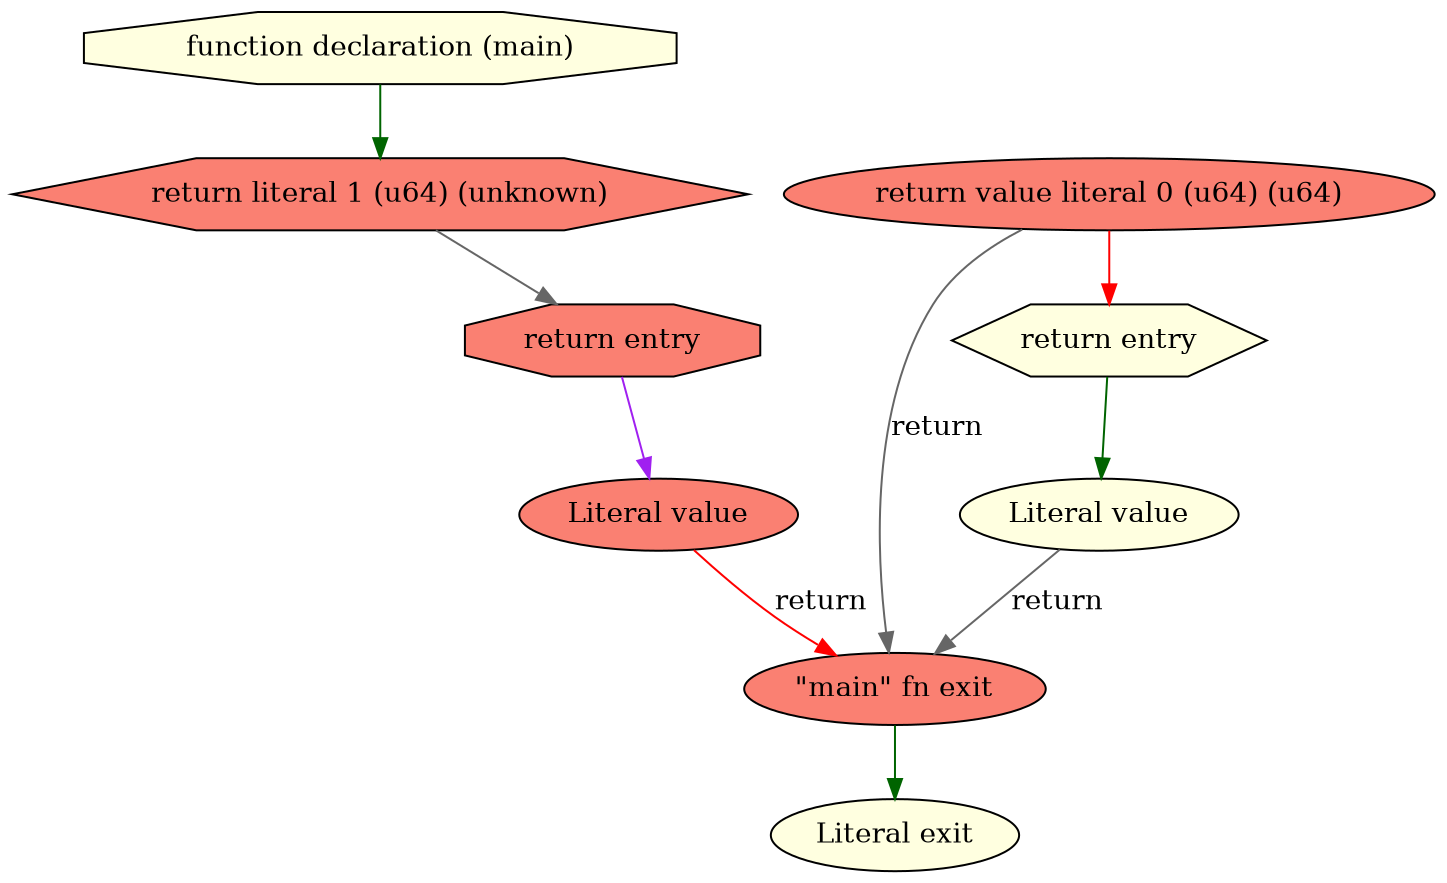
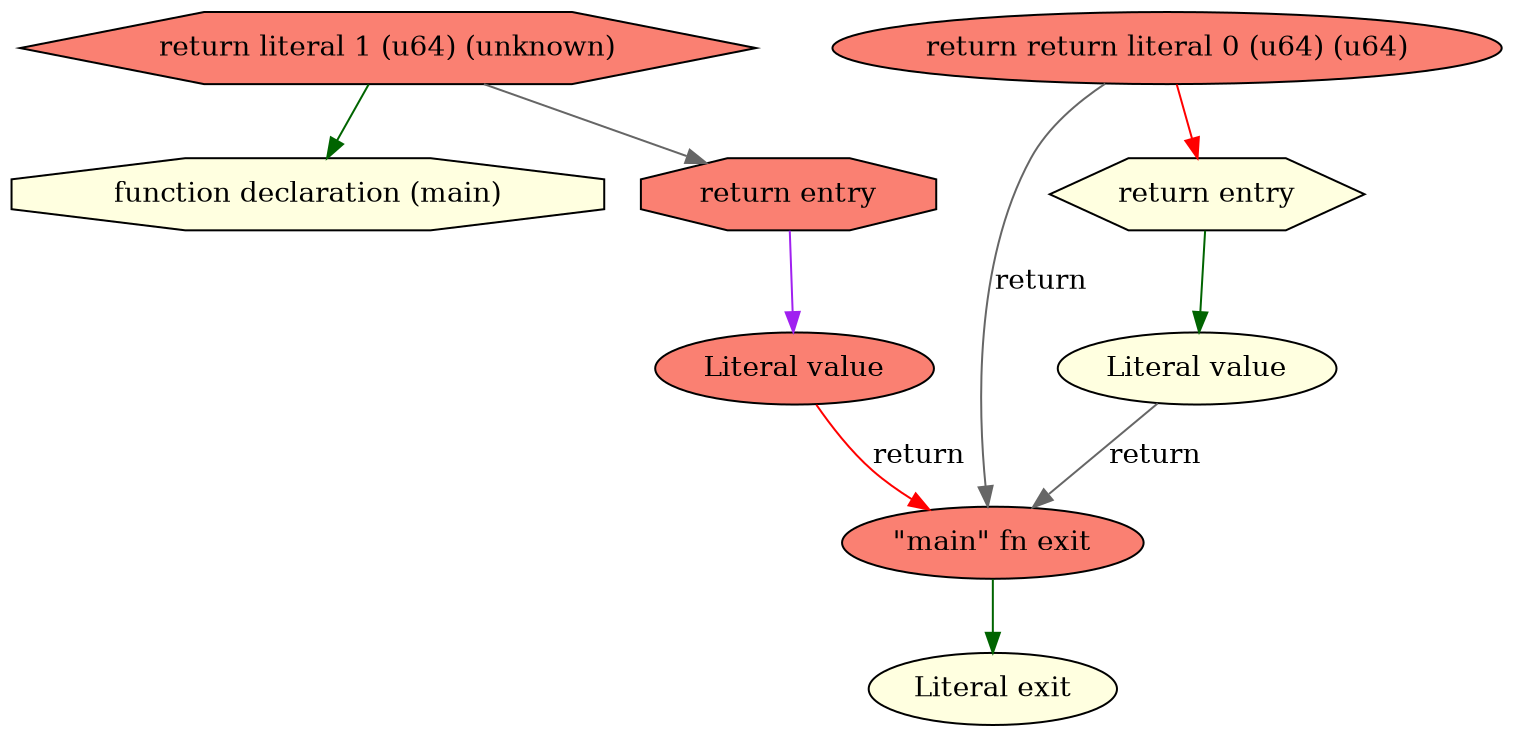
(380, 111) -> (353, 112)
(1109, 194) -> (1167, 48)
